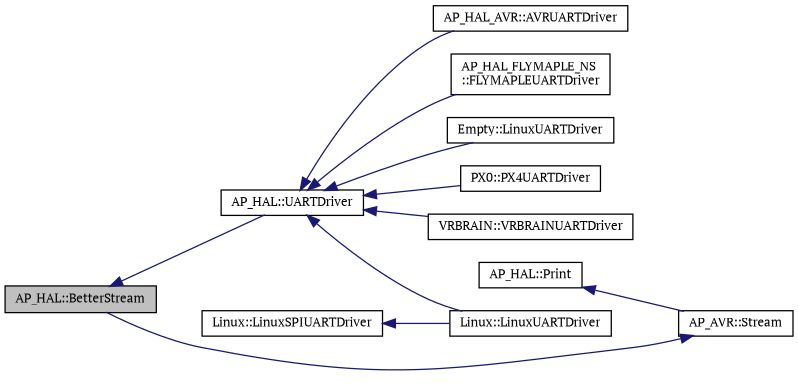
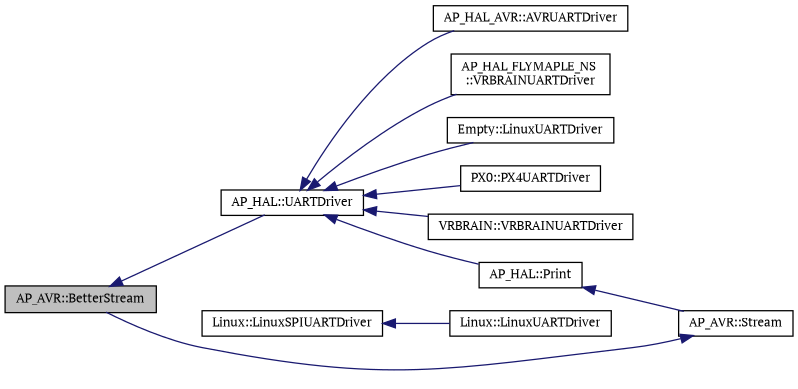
(531, 74) -> (531, 74)
(385, 275) -> (407, 244)
(81, 299) -> (81, 299)
